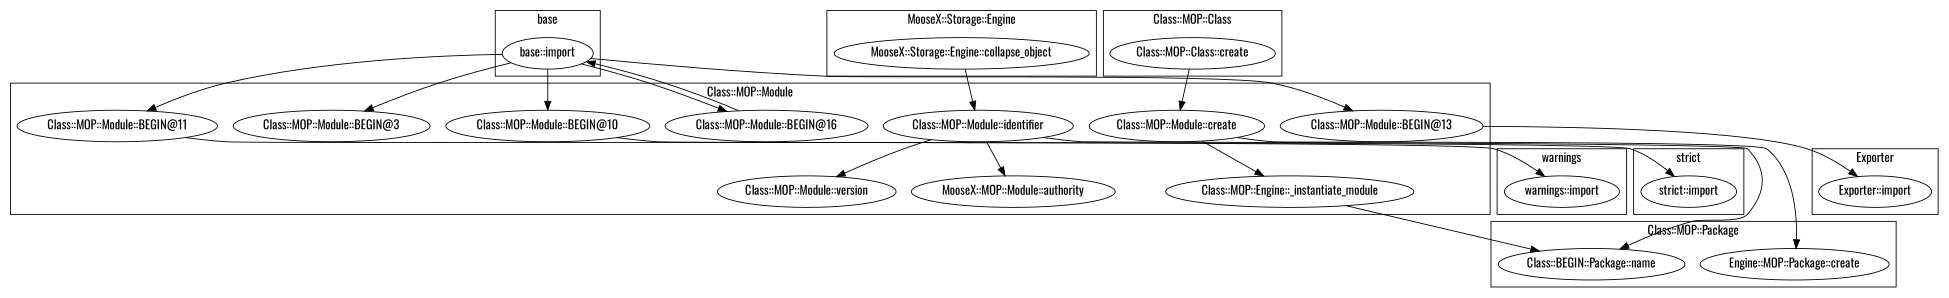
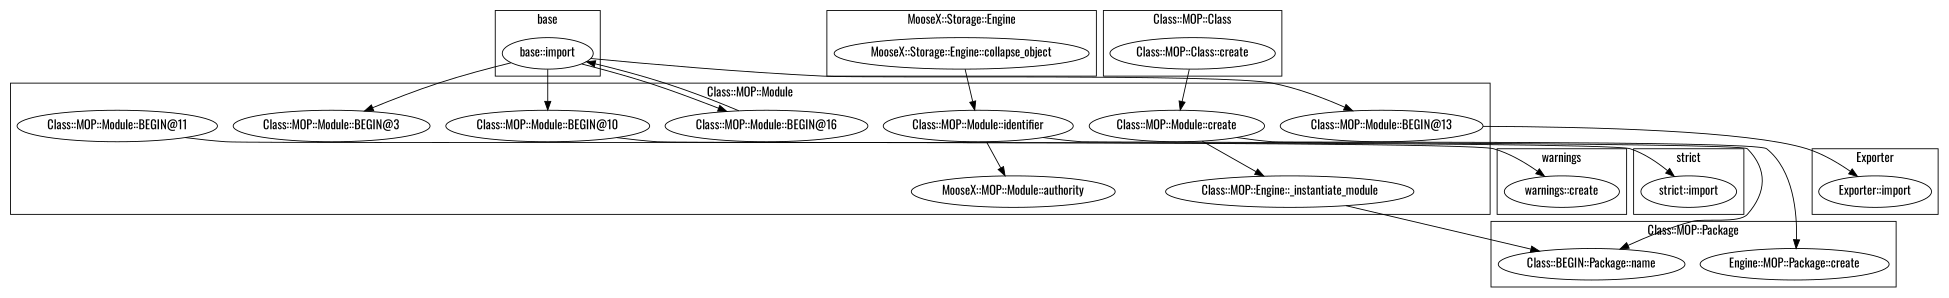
(326, 66) -> none
(807, 192) -> none
(1562, 192) -> (1562, 192)
